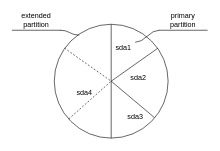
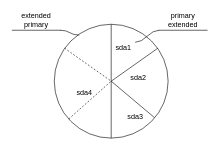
(36, 20) -> (36, 20)
(183, 20) -> (183, 20)
